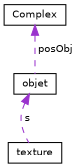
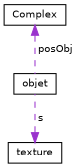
(21, 123) -> (35, 113)
